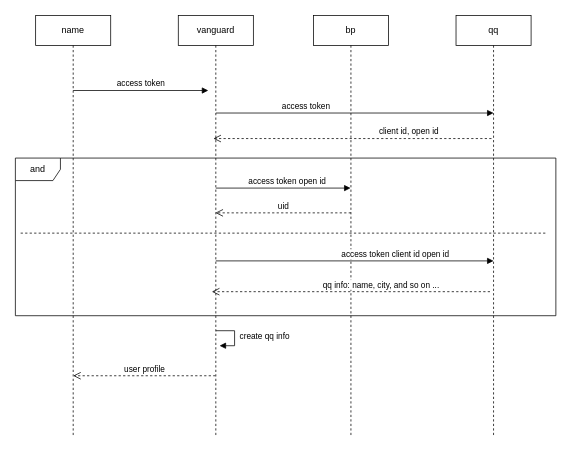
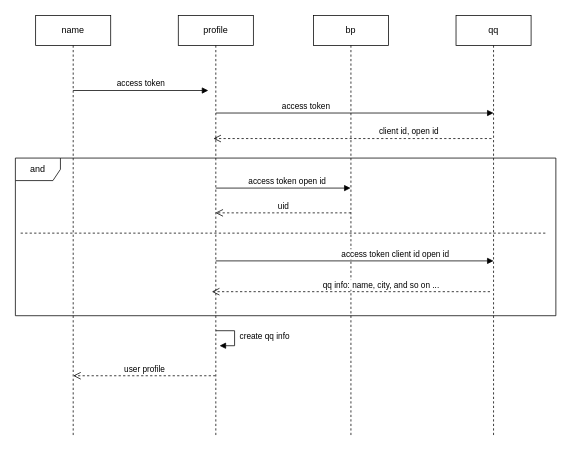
(216, 30) -> (216, 30)
